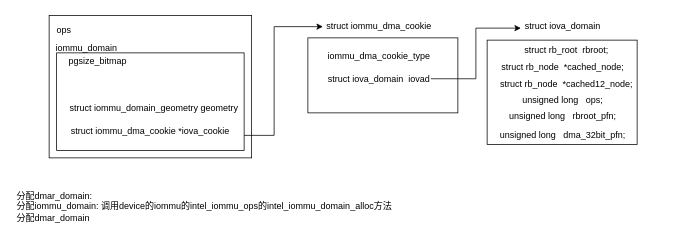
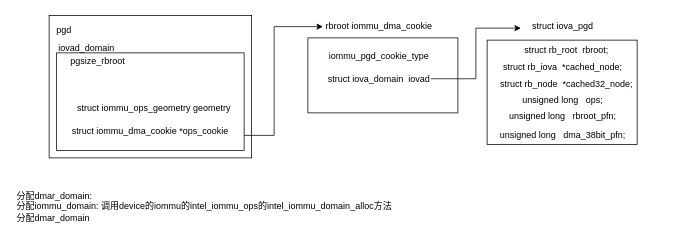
(379, 27) -> (379, 27)
(563, 27) -> (563, 27)
(64, 30) -> (64, 30)
(87, 48) -> (87, 48)
(379, 57) -> (379, 57)
(98, 61) -> (98, 61)
(563, 67) -> (563, 67)
(567, 84) -> (567, 84)
(154, 108) -> (154, 108)
(150, 132) -> (150, 132)
(563, 135) -> (563, 135)
